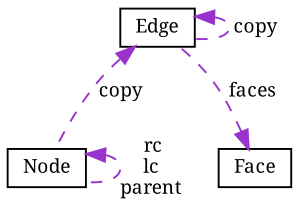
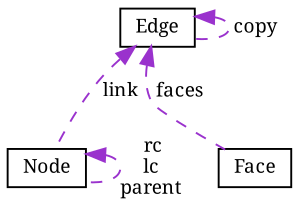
(216, 85) -> (171, 117)
(119, 92) -> (119, 92)
